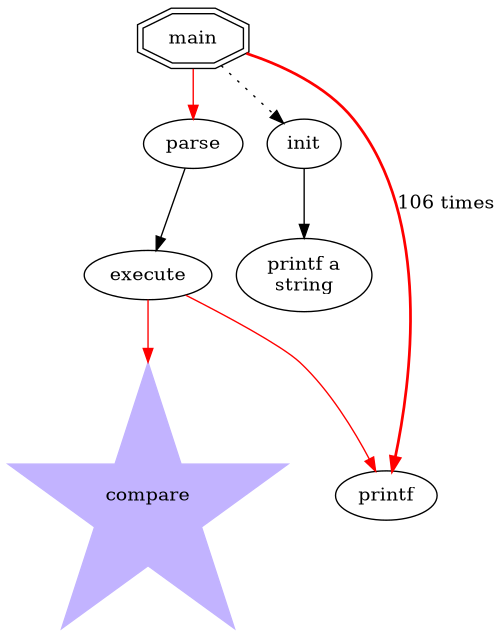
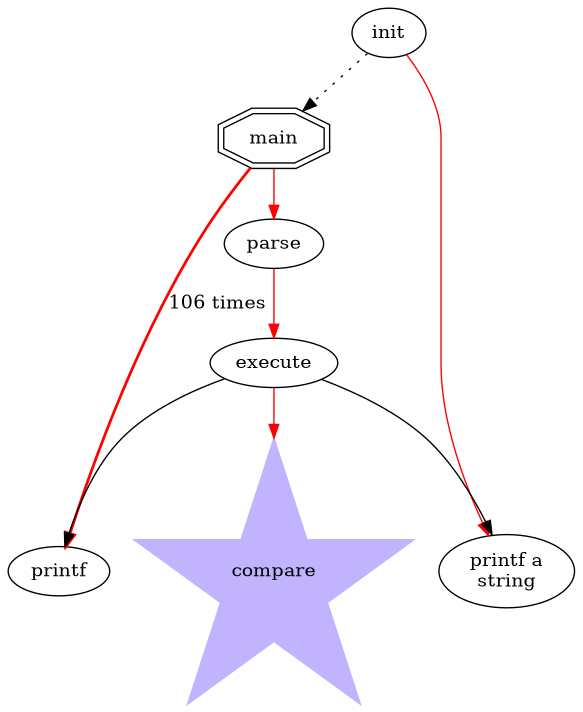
(247, 90) -> (340, 78)
(304, 196) -> (441, 288)
(173, 203) -> (274, 296)
(295, 358) -> (126, 435)
none -> (420, 433)
